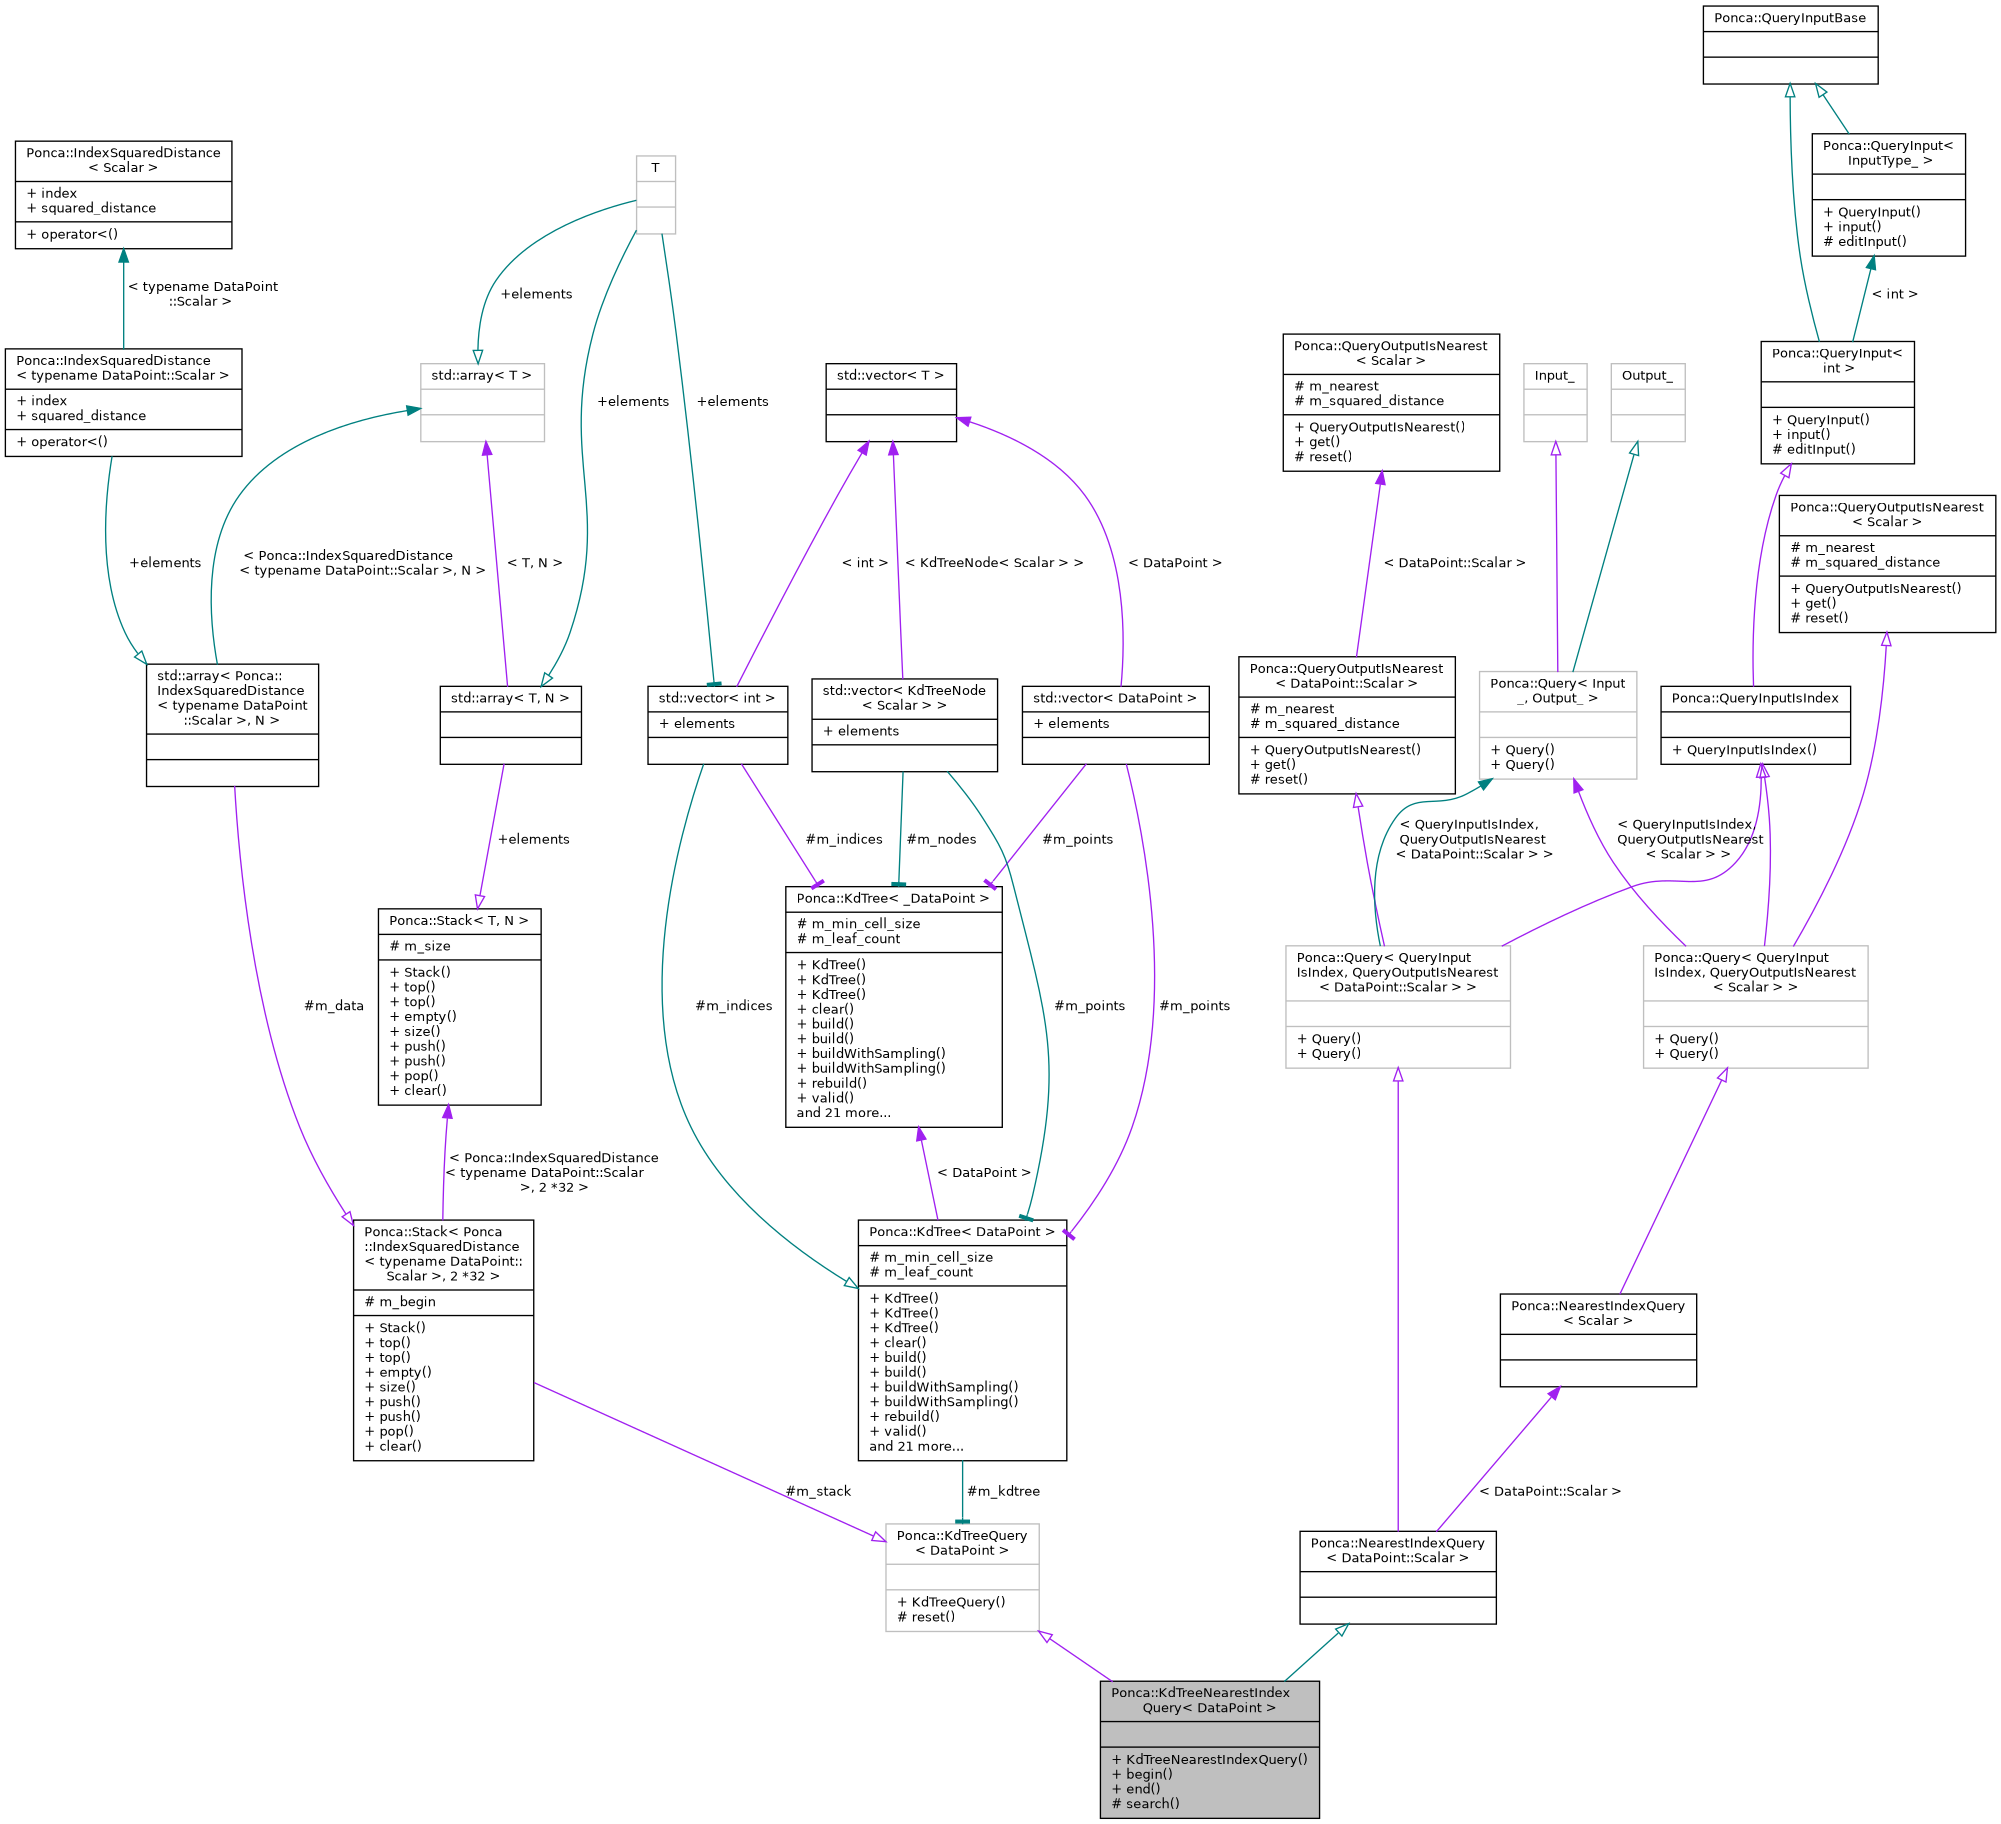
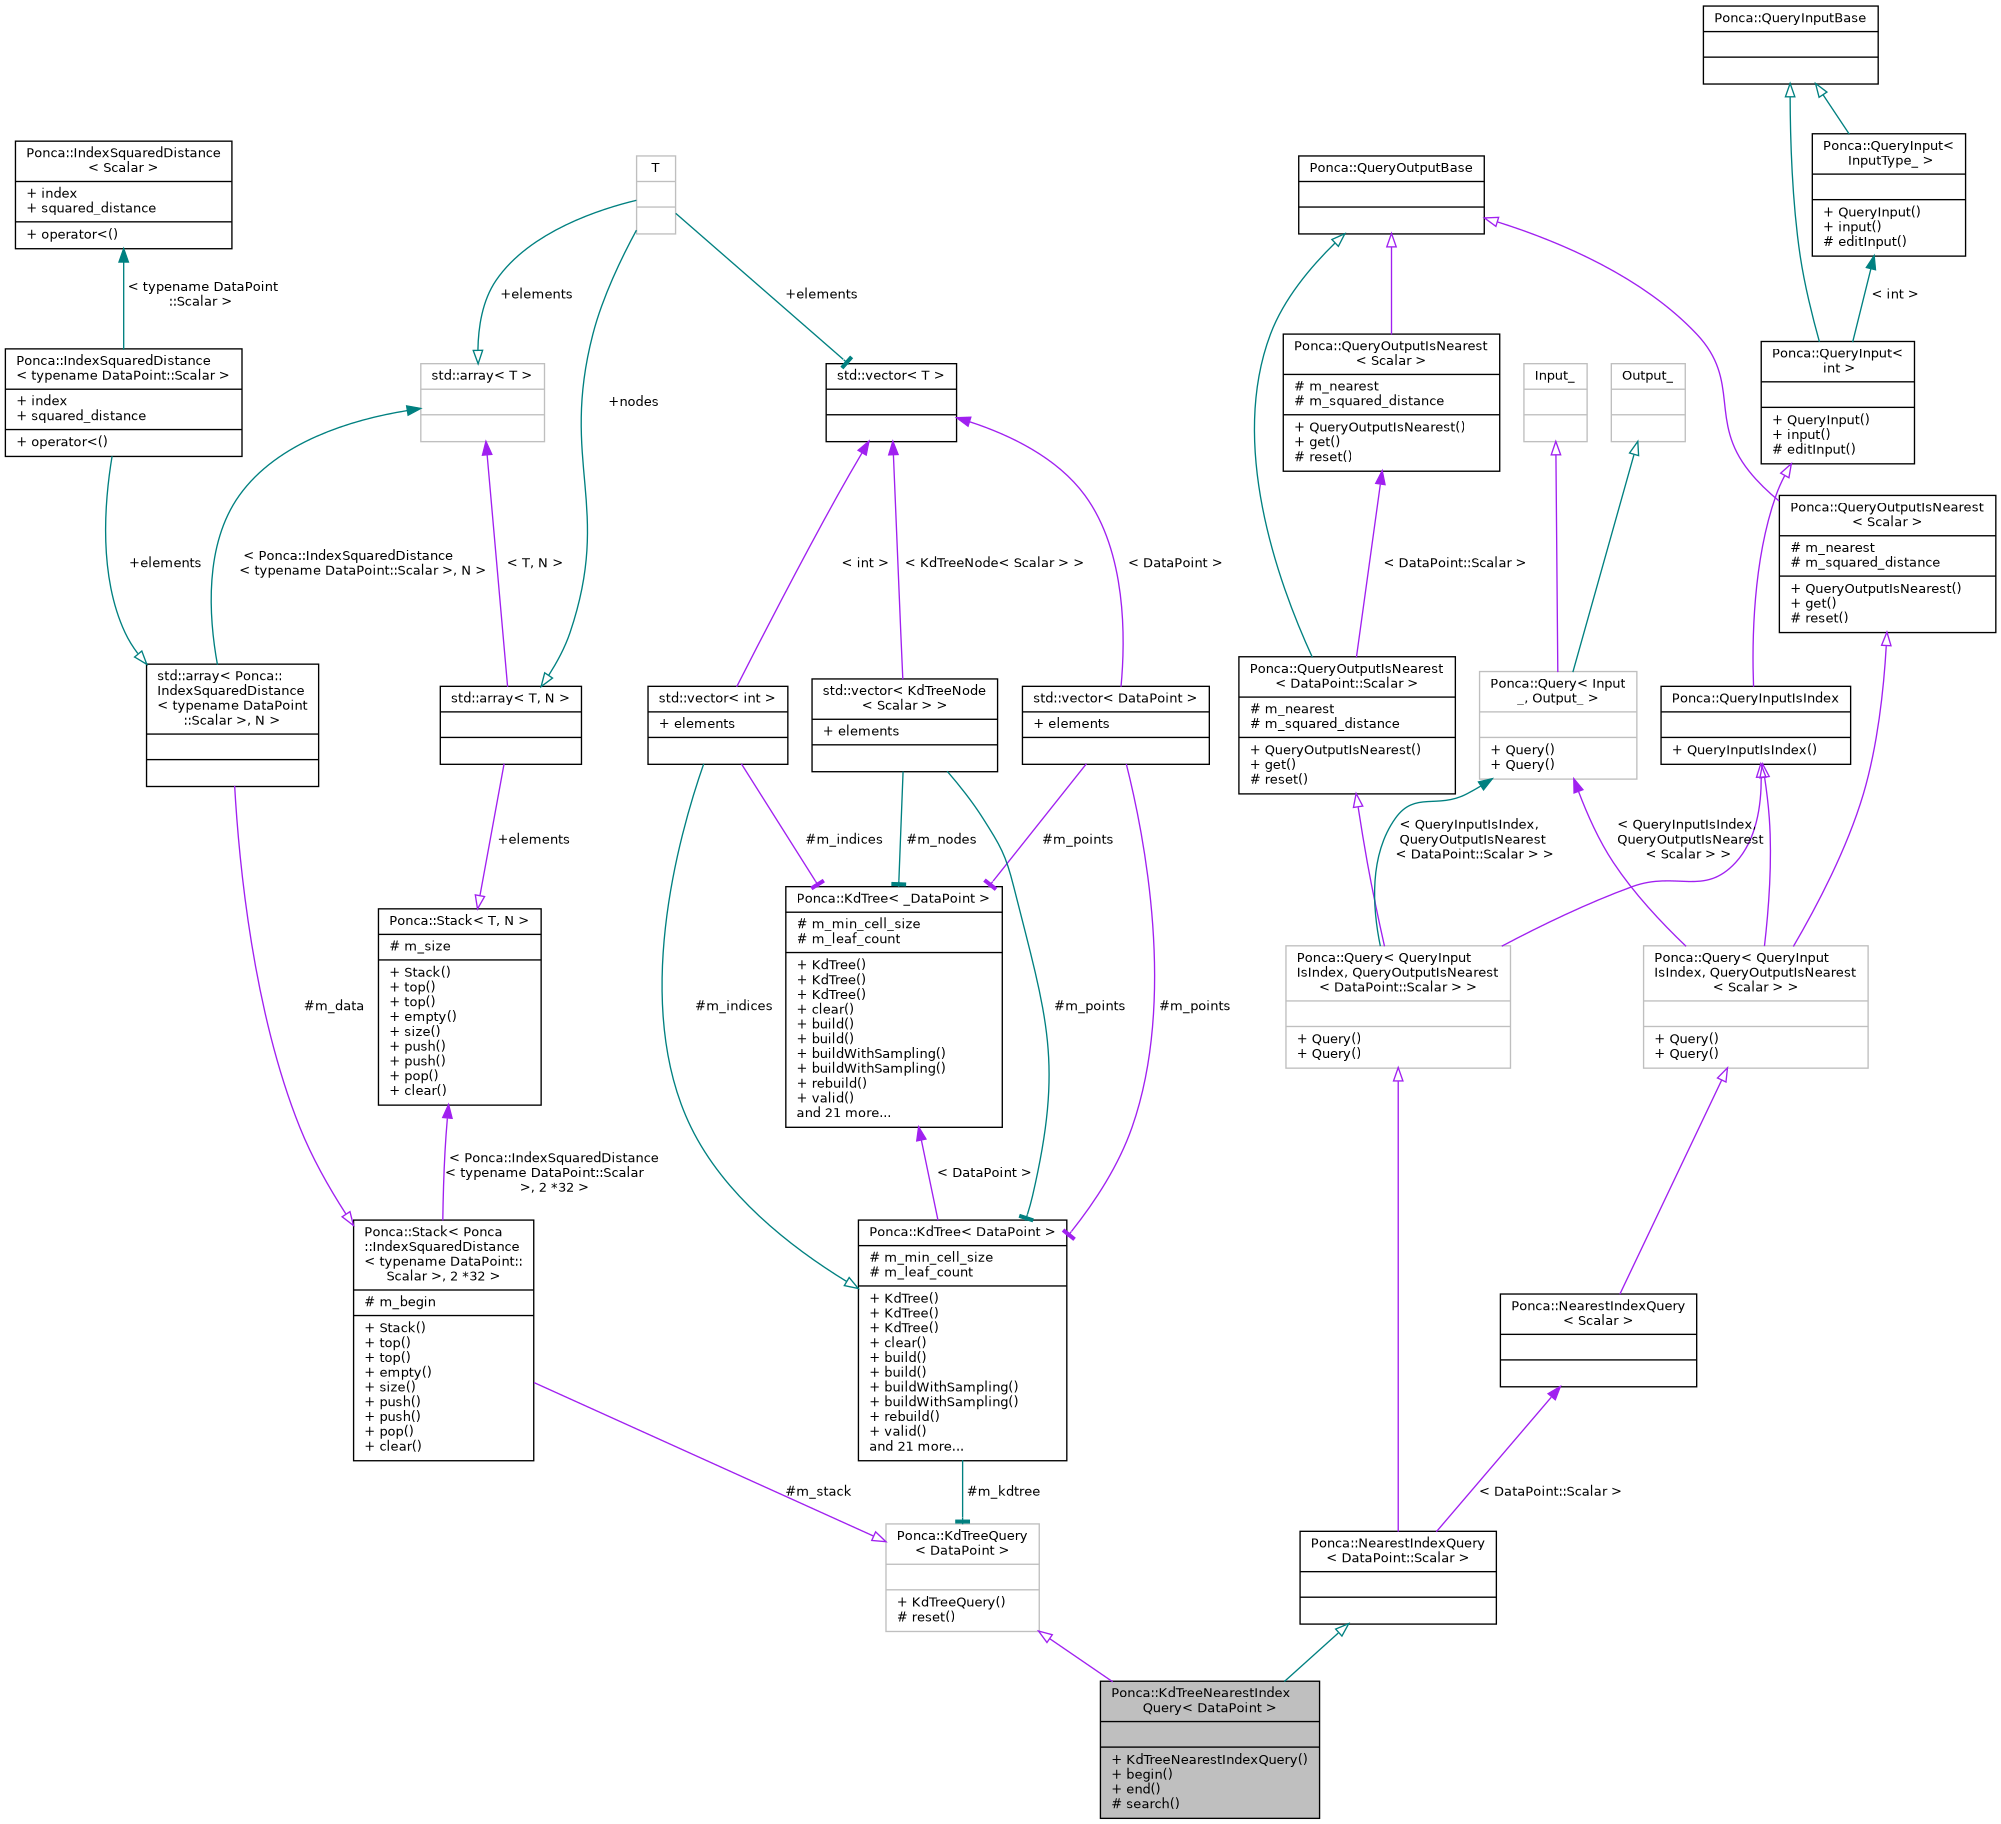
none -> (1391, 195)
(632, 403) -> (632, 403)
(691, 457) -> (759, 286)
